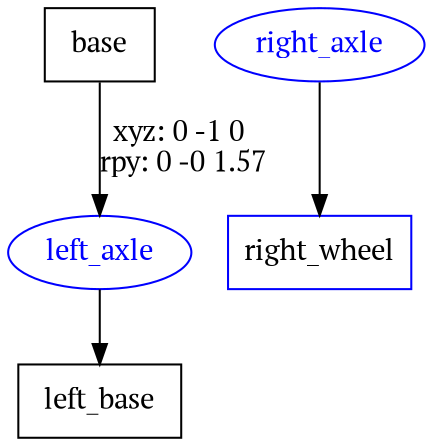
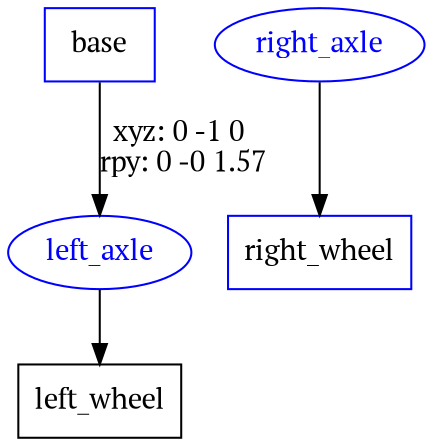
(100, 45) -> (100, 45)
(100, 401) -> (100, 401)
